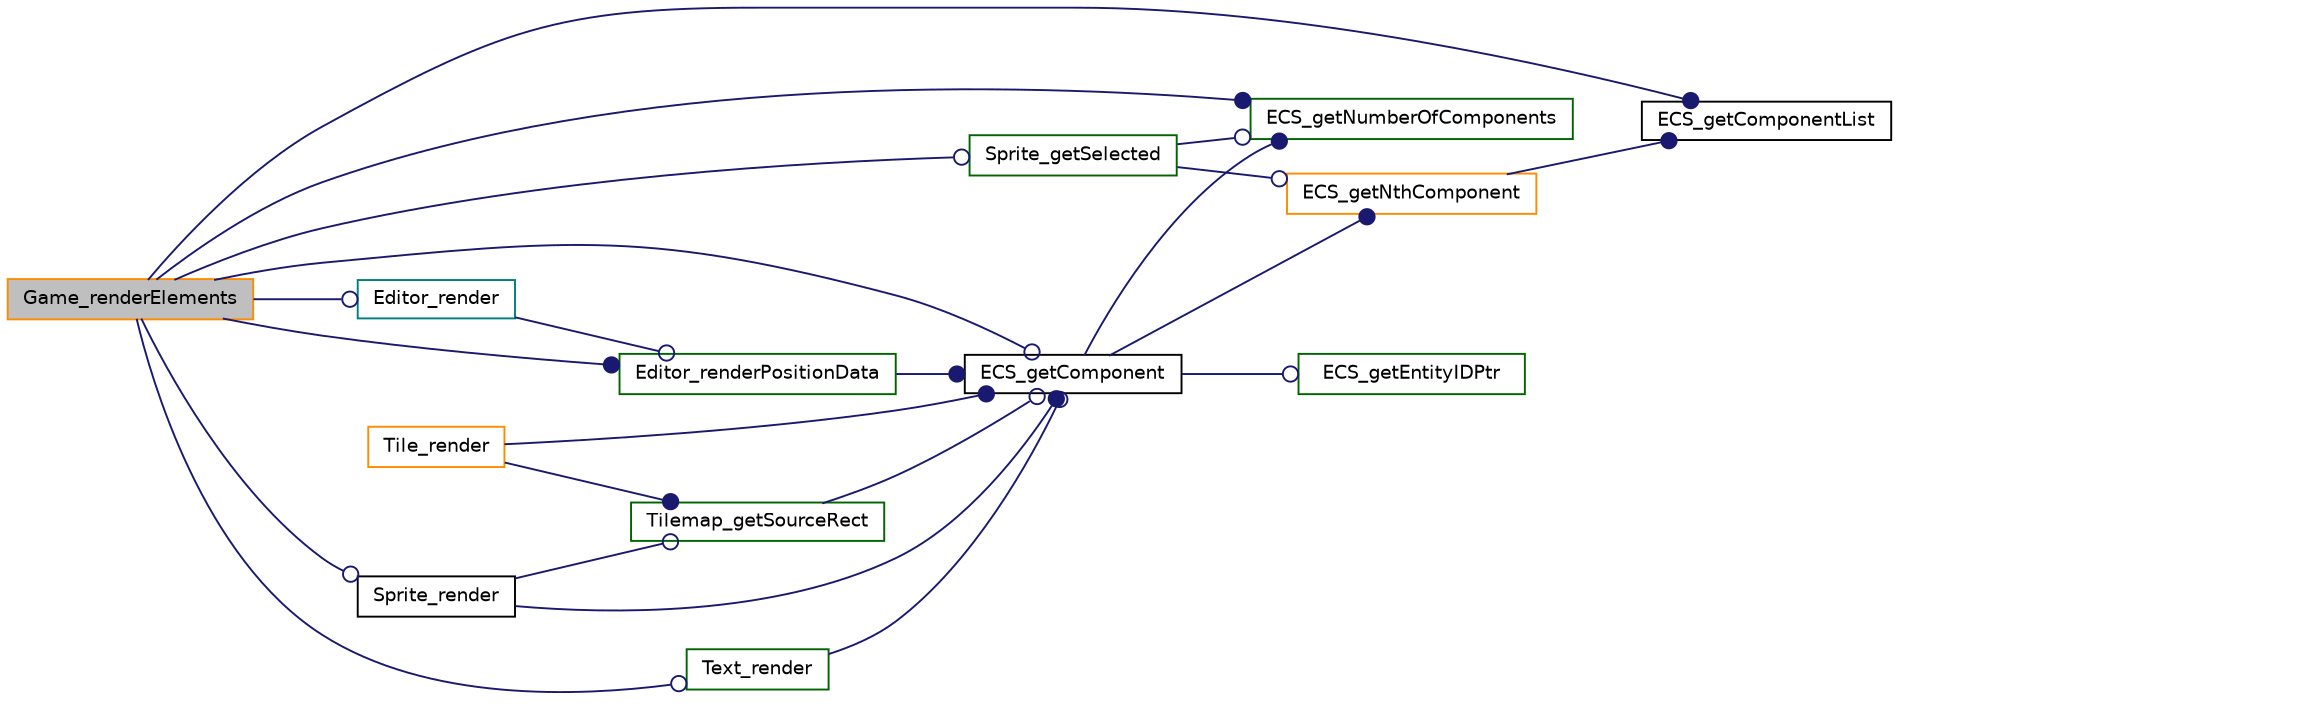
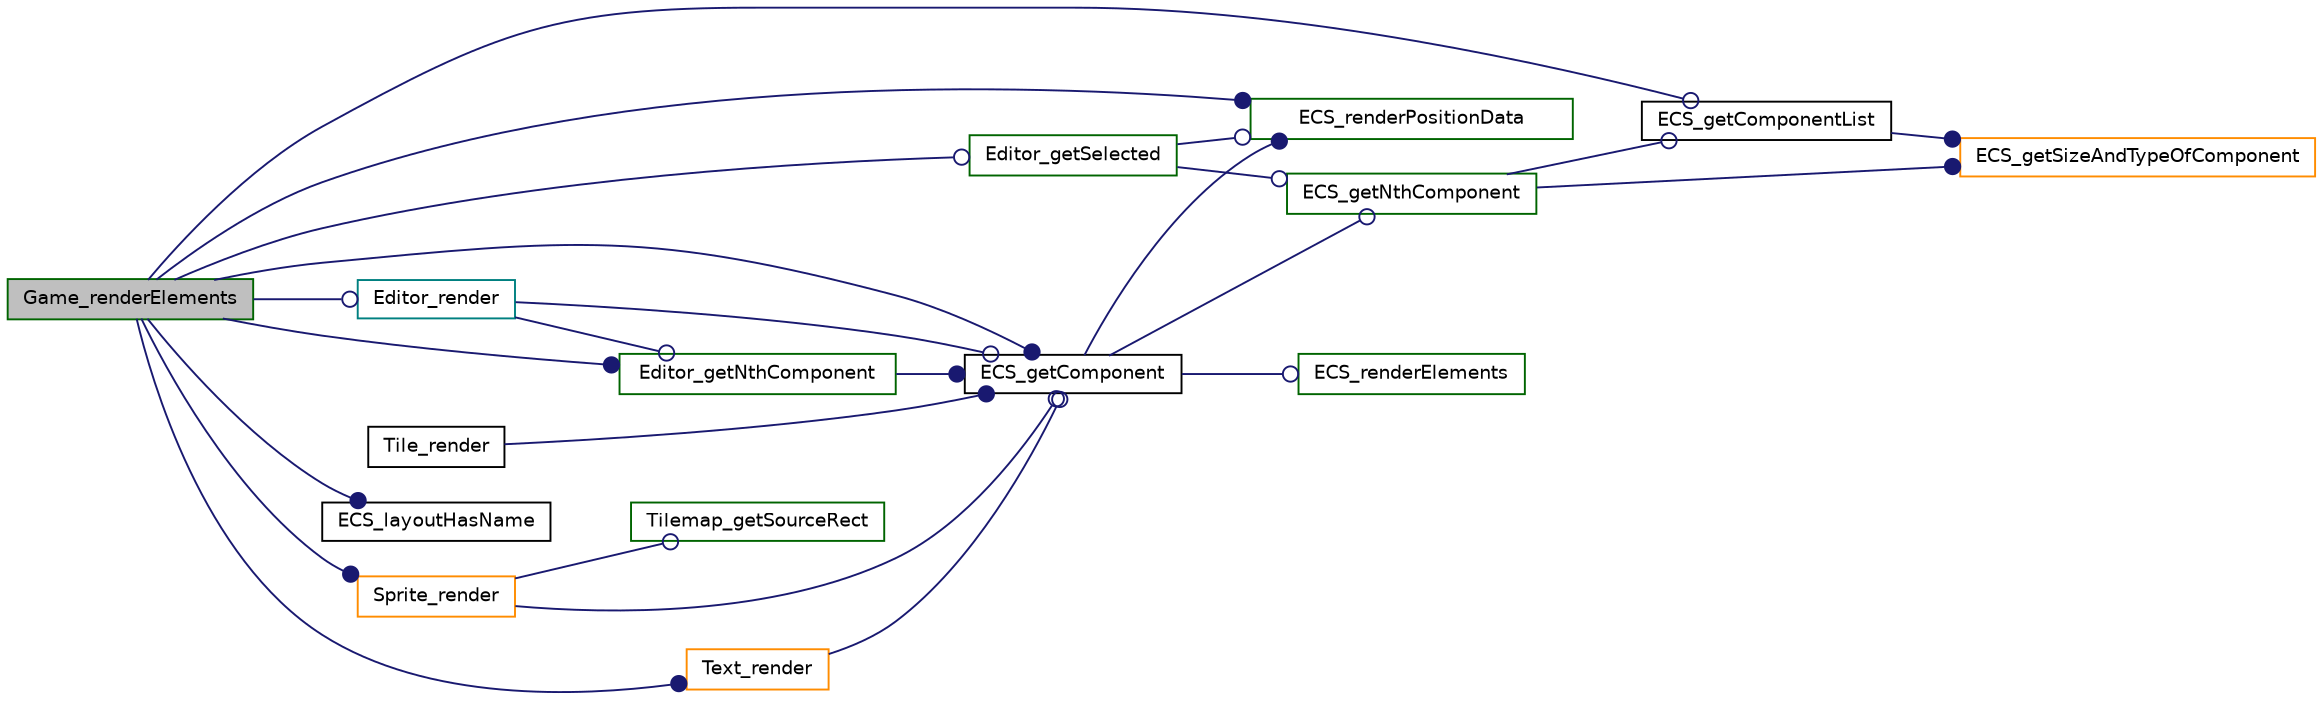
(878, 8) -> (878, 8)
(1412, 119) -> (1412, 119)
(1073, 155) -> (1073, 155)
none -> (2138, 157)
(1584, 158) -> (1584, 158)
(1412, 194) -> (1412, 194)
(626, 247) -> (626, 247)
(1234, 288) -> (1234, 288)
(130, 299) -> (130, 299)
(758, 374) -> (758, 374)
(1412, 374) -> (1412, 374)
(436, 447) -> (436, 447)
(226, 458) -> (226, 458)
(929, 459) -> (750, 318)
(584, 481) -> none
none -> (436, 522)
(817, 586) -> (817, 586)
(436, 597) -> (436, 597)
(316, 630) -> (316, 630)
(758, 669) -> (758, 669)
